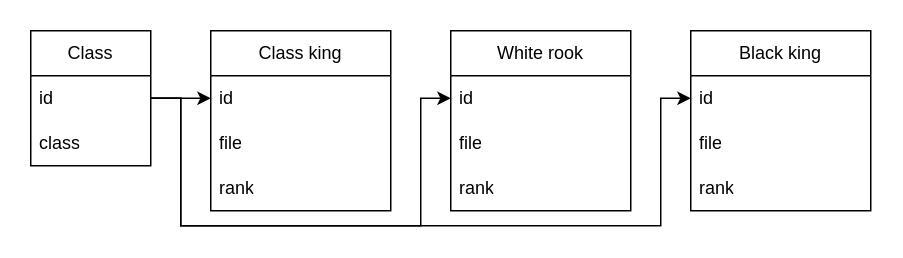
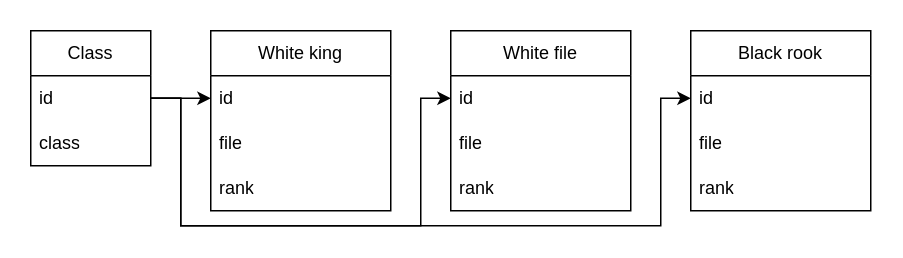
(301, 53) -> (301, 53)
(541, 53) -> (541, 53)
(781, 53) -> (781, 53)
